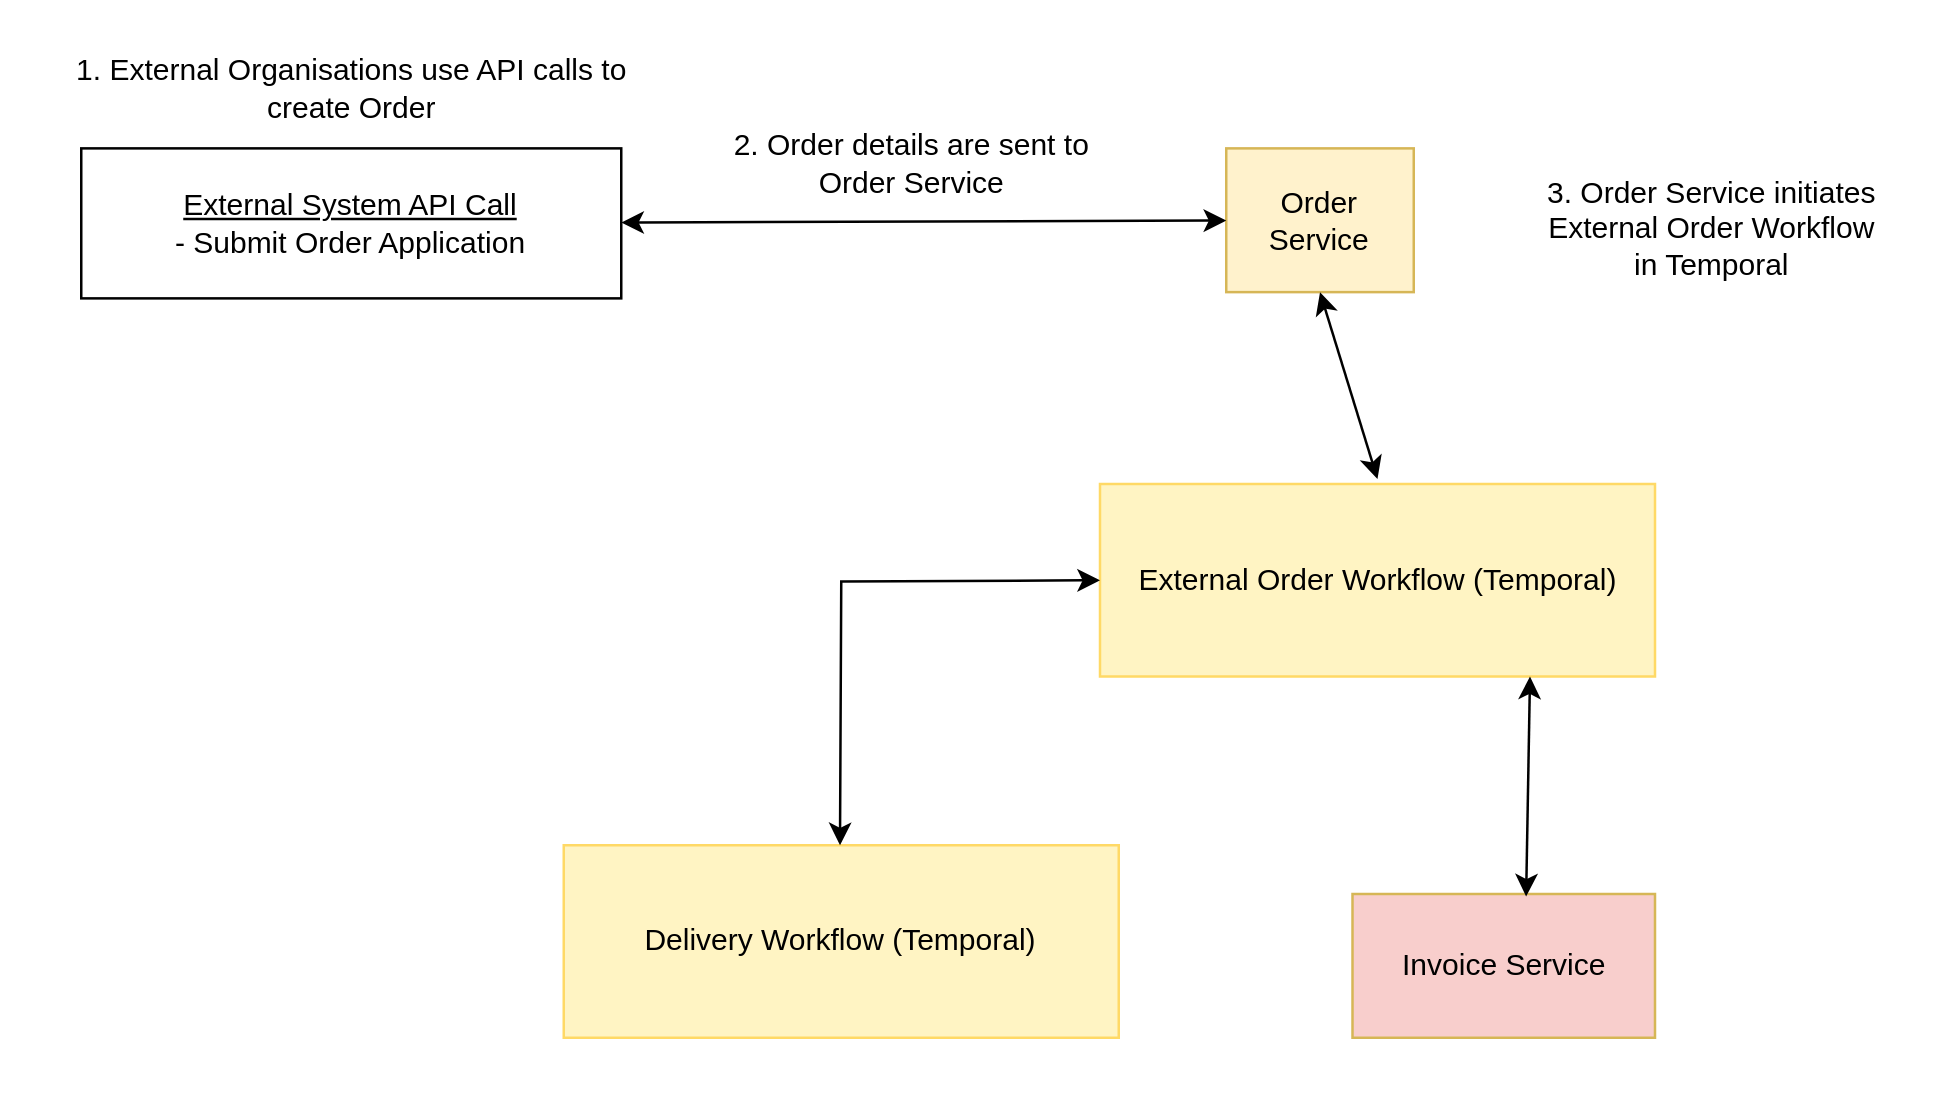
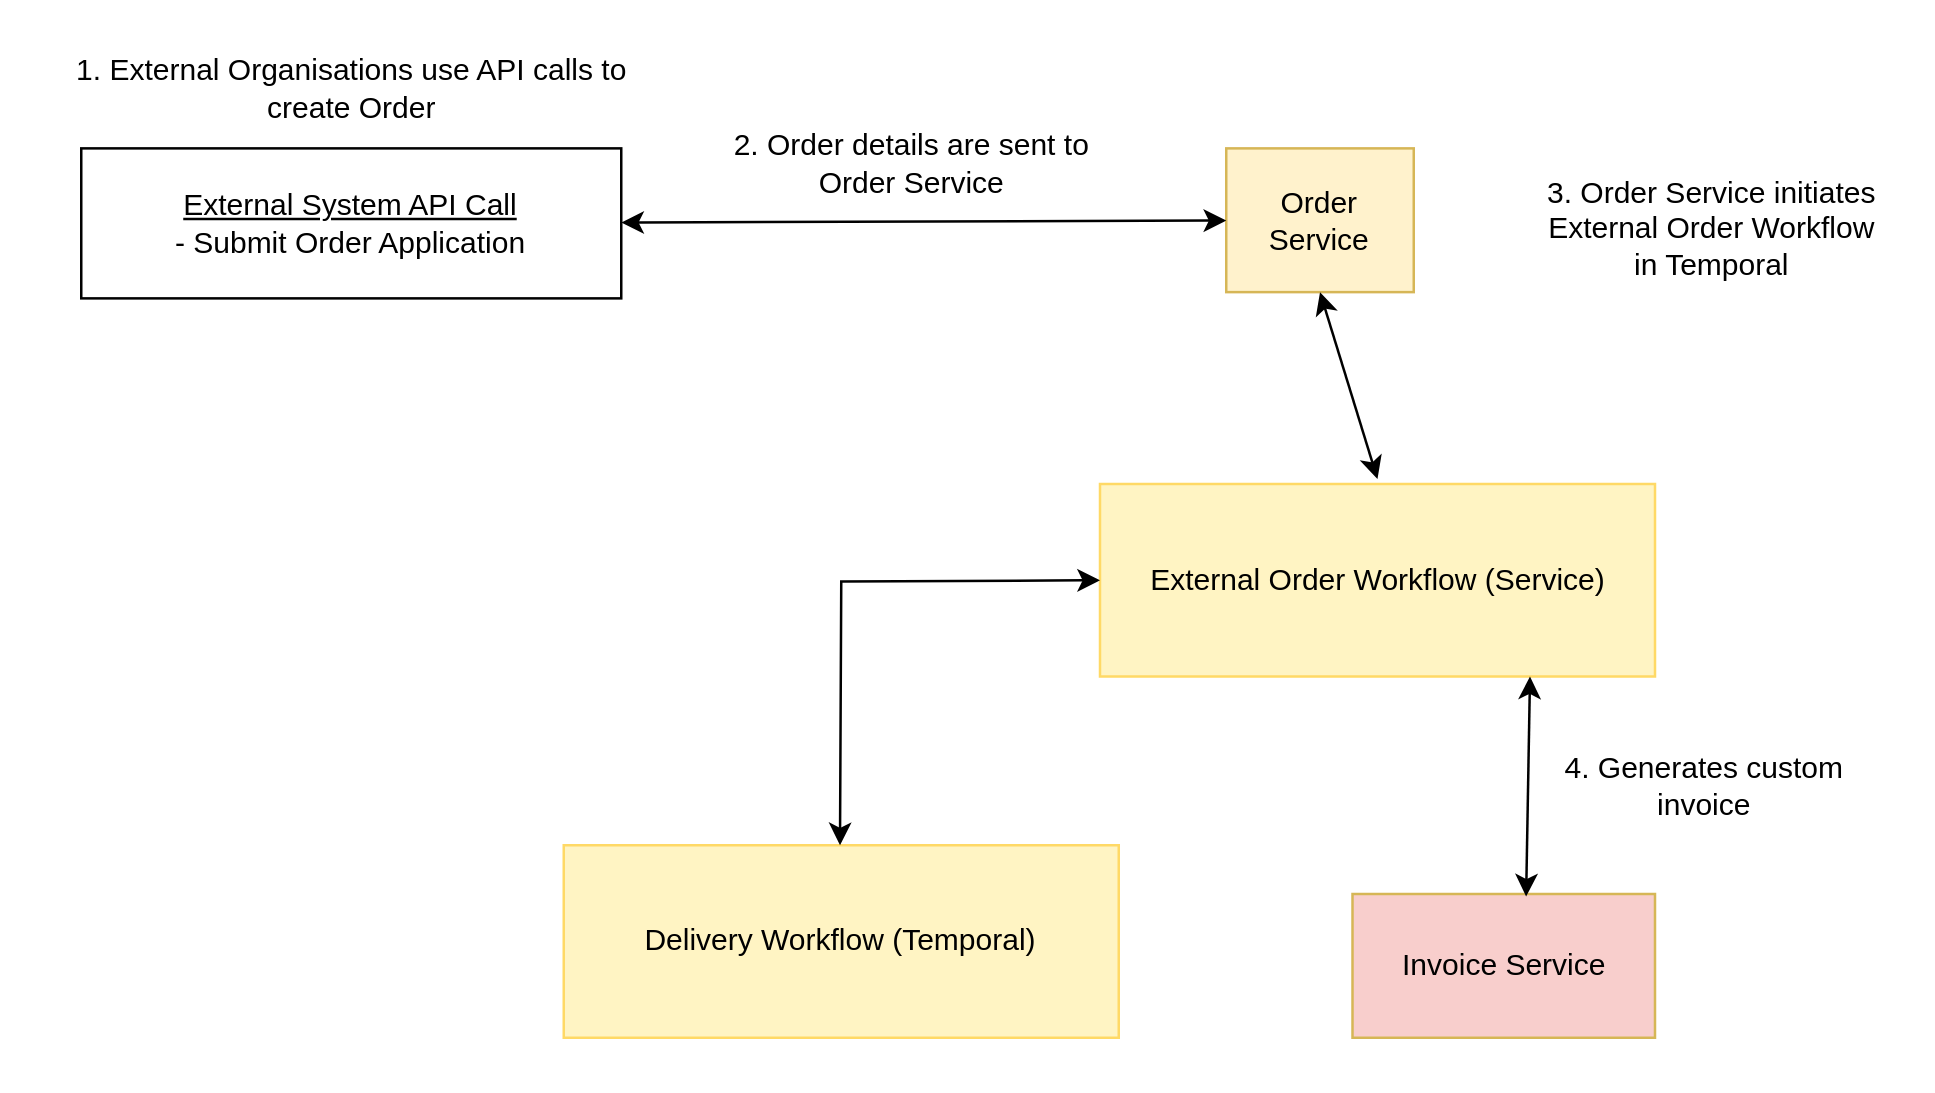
(1379, 581) -> (1379, 581)
none -> (1705, 786)
